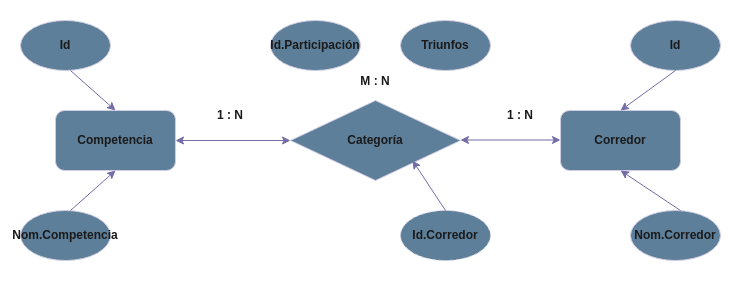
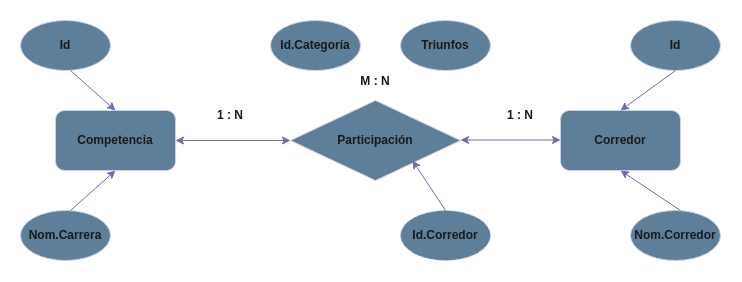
(316, 46) -> (316, 46)
(376, 141) -> (376, 141)
(66, 236) -> (66, 236)
